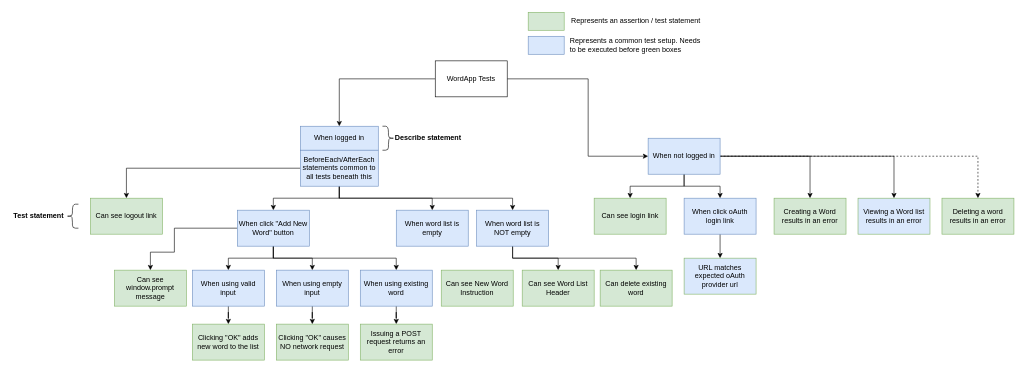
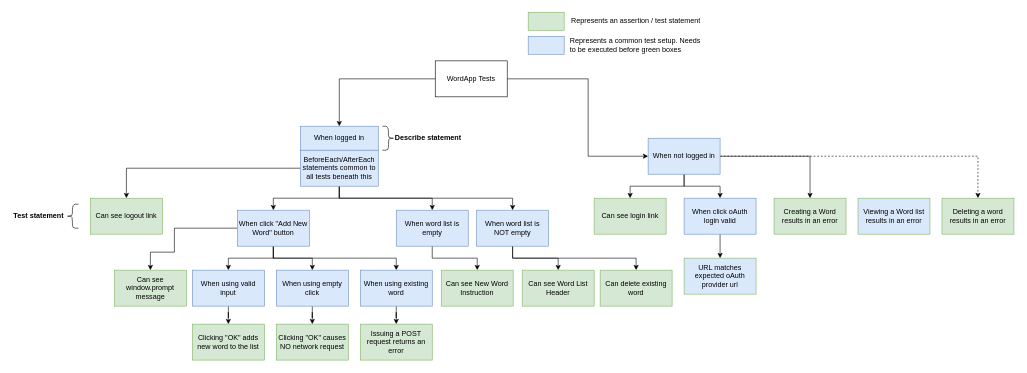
(894, 192) -> none
(720, 216) -> (720, 216)
none -> (432, 257)
(312, 288) -> (312, 288)
